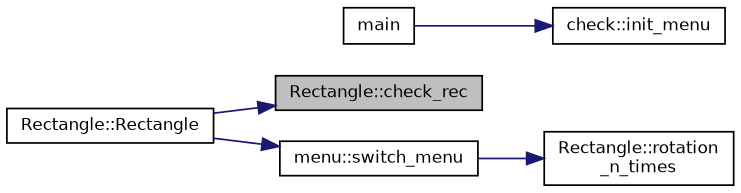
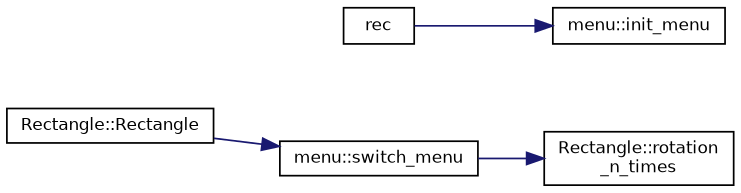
(379, 26) -> (379, 26)
(639, 26) -> (639, 26)
(379, 93) -> none
